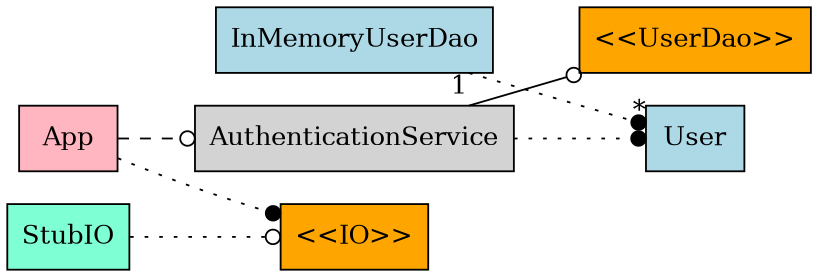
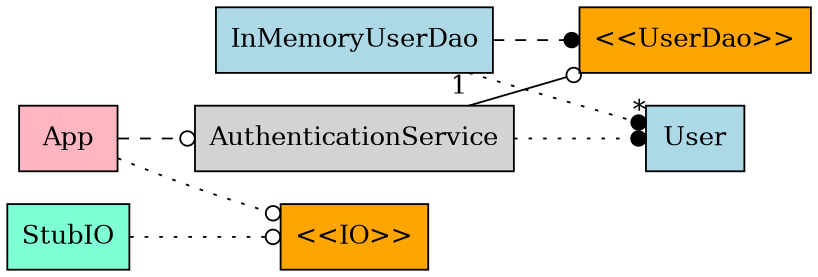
none -> (529, 40)
(191, 186) -> (191, 186)
